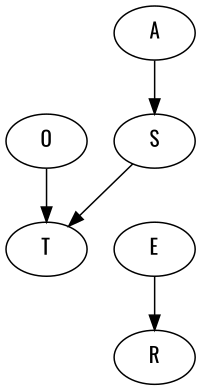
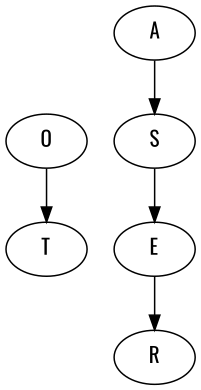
(106, 190) -> (155, 188)
